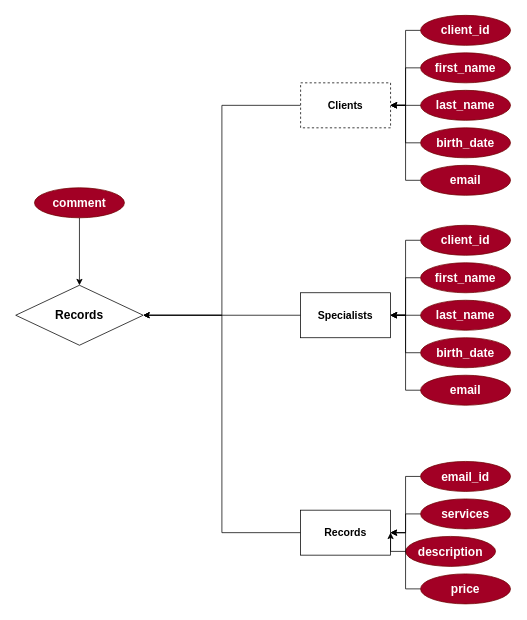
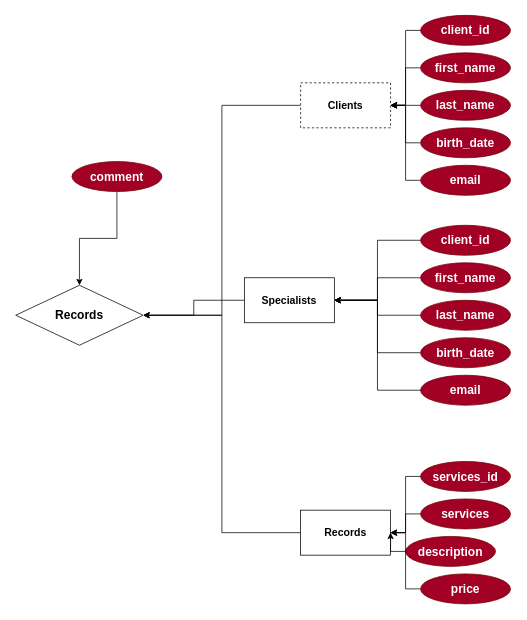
(79, 203) -> (117, 177)
(345, 315) -> (289, 300)
(465, 477) -> (465, 477)
